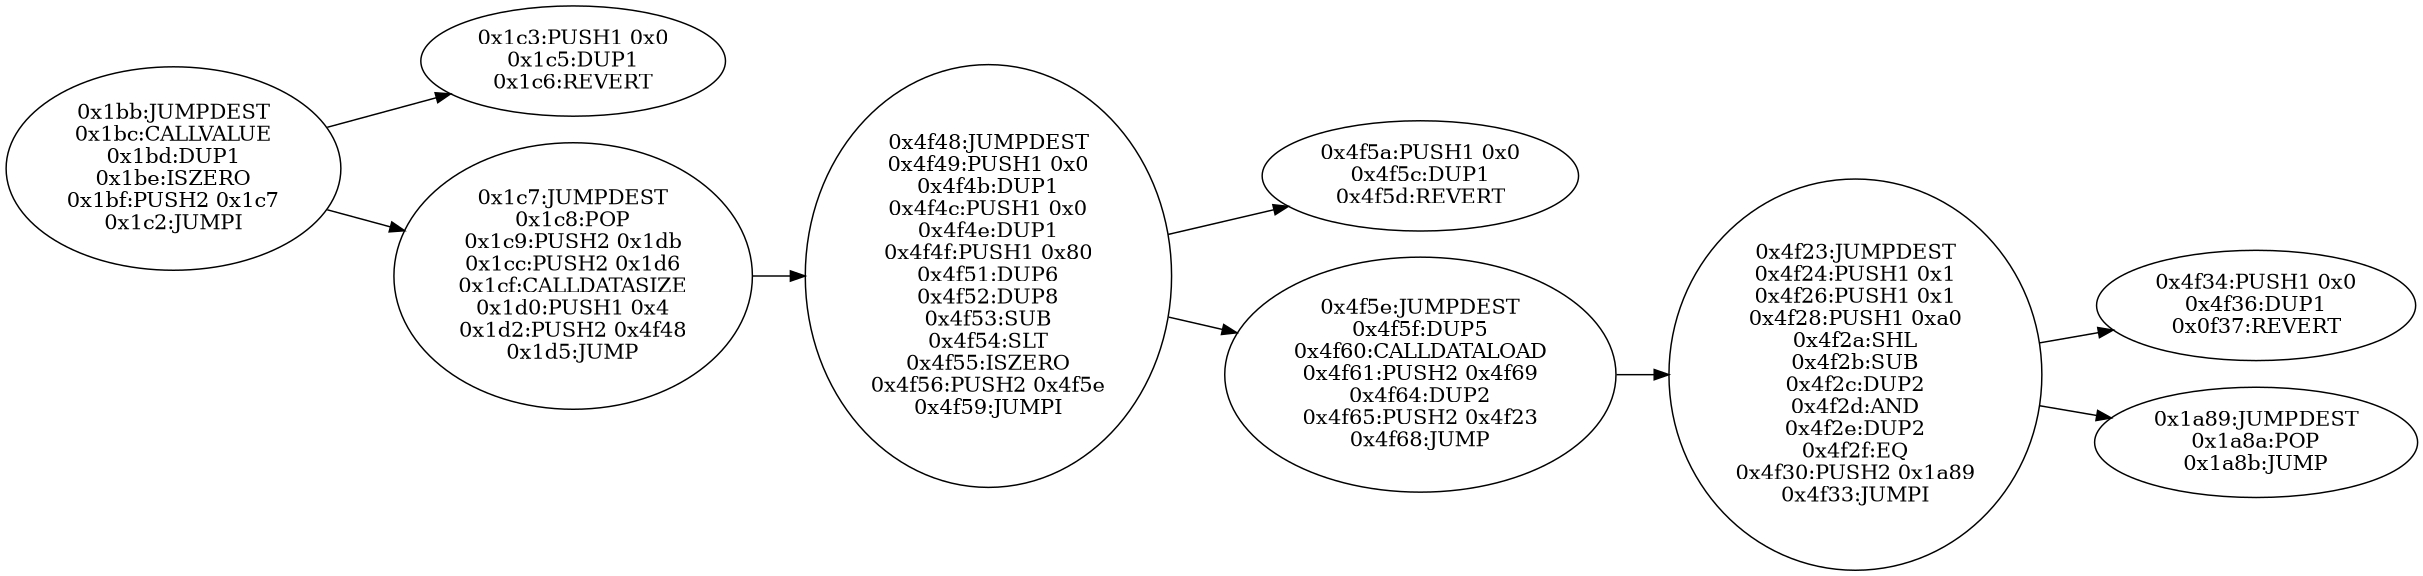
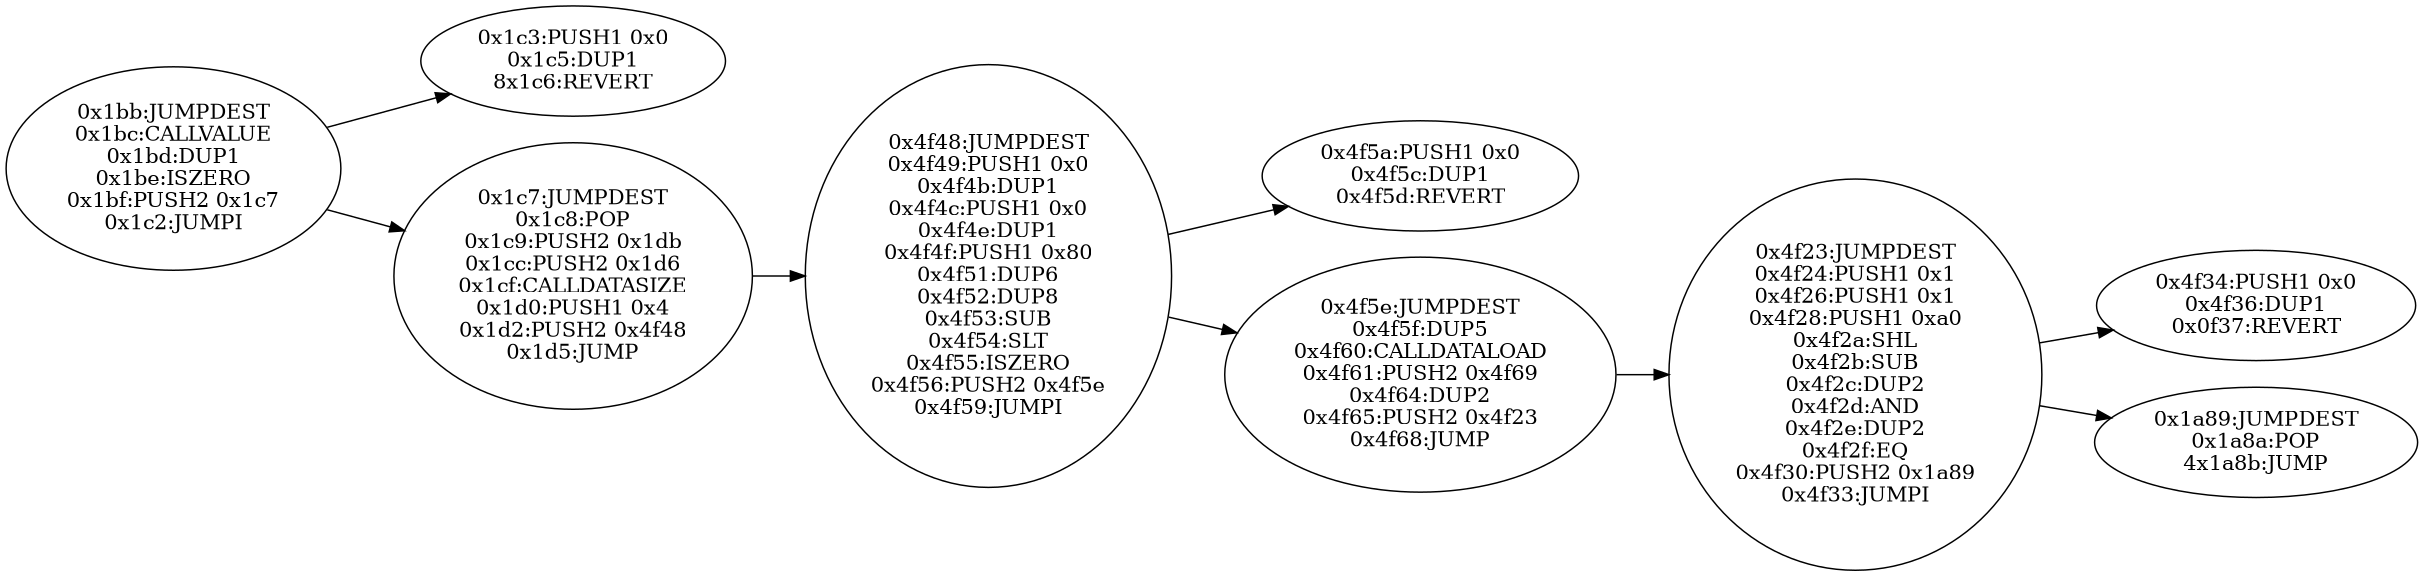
(573, 61) -> (573, 61)
(2256, 442) -> (2256, 442)
